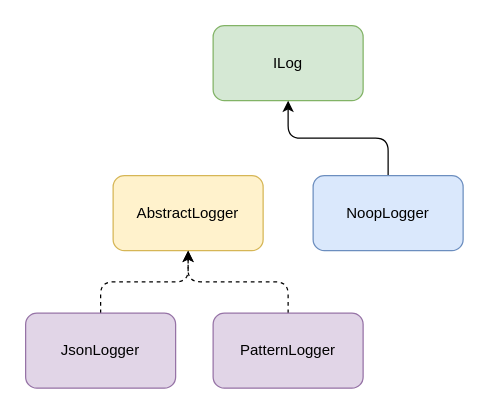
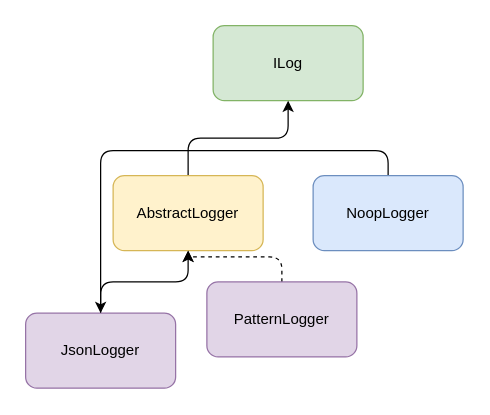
none -> (223, 138)
(345, 138) -> (181, 151)
(144, 282) -> (144, 282)
(288, 351) -> (282, 319)
